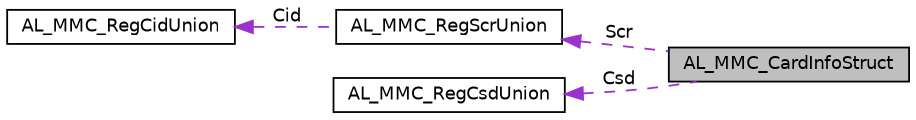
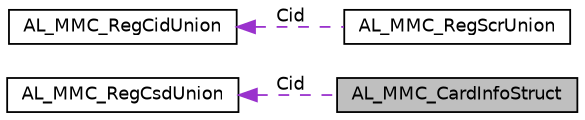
(624, 46) -> none
(617, 80) -> (288, 85)
